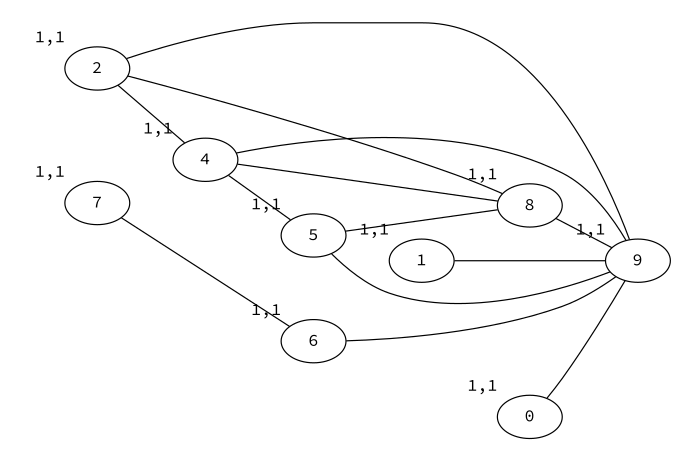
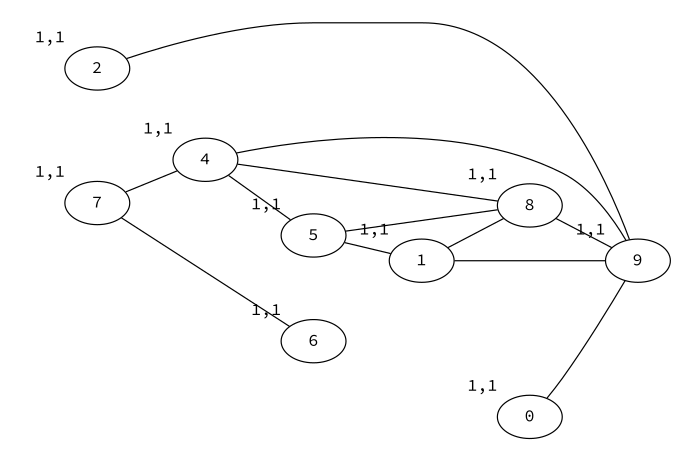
(151, 114) -> (151, 181)
(317, 129) -> (476, 233)
(466, 303) -> (368, 248)
(486, 326) -> none
